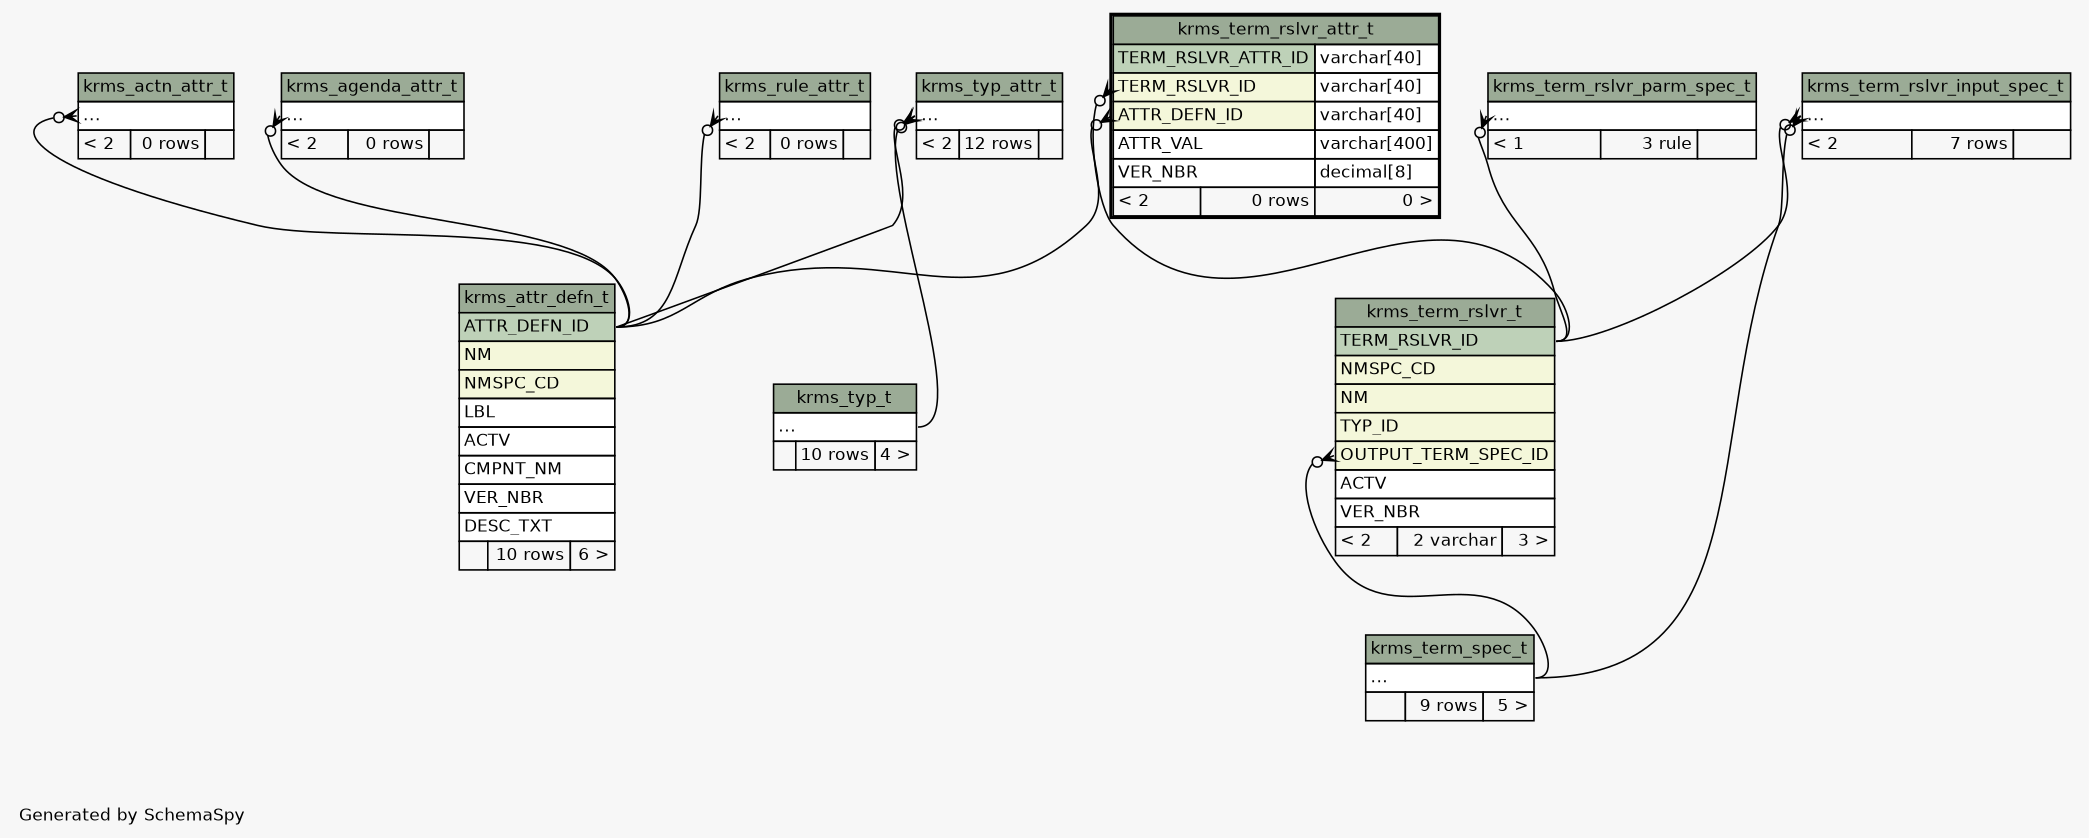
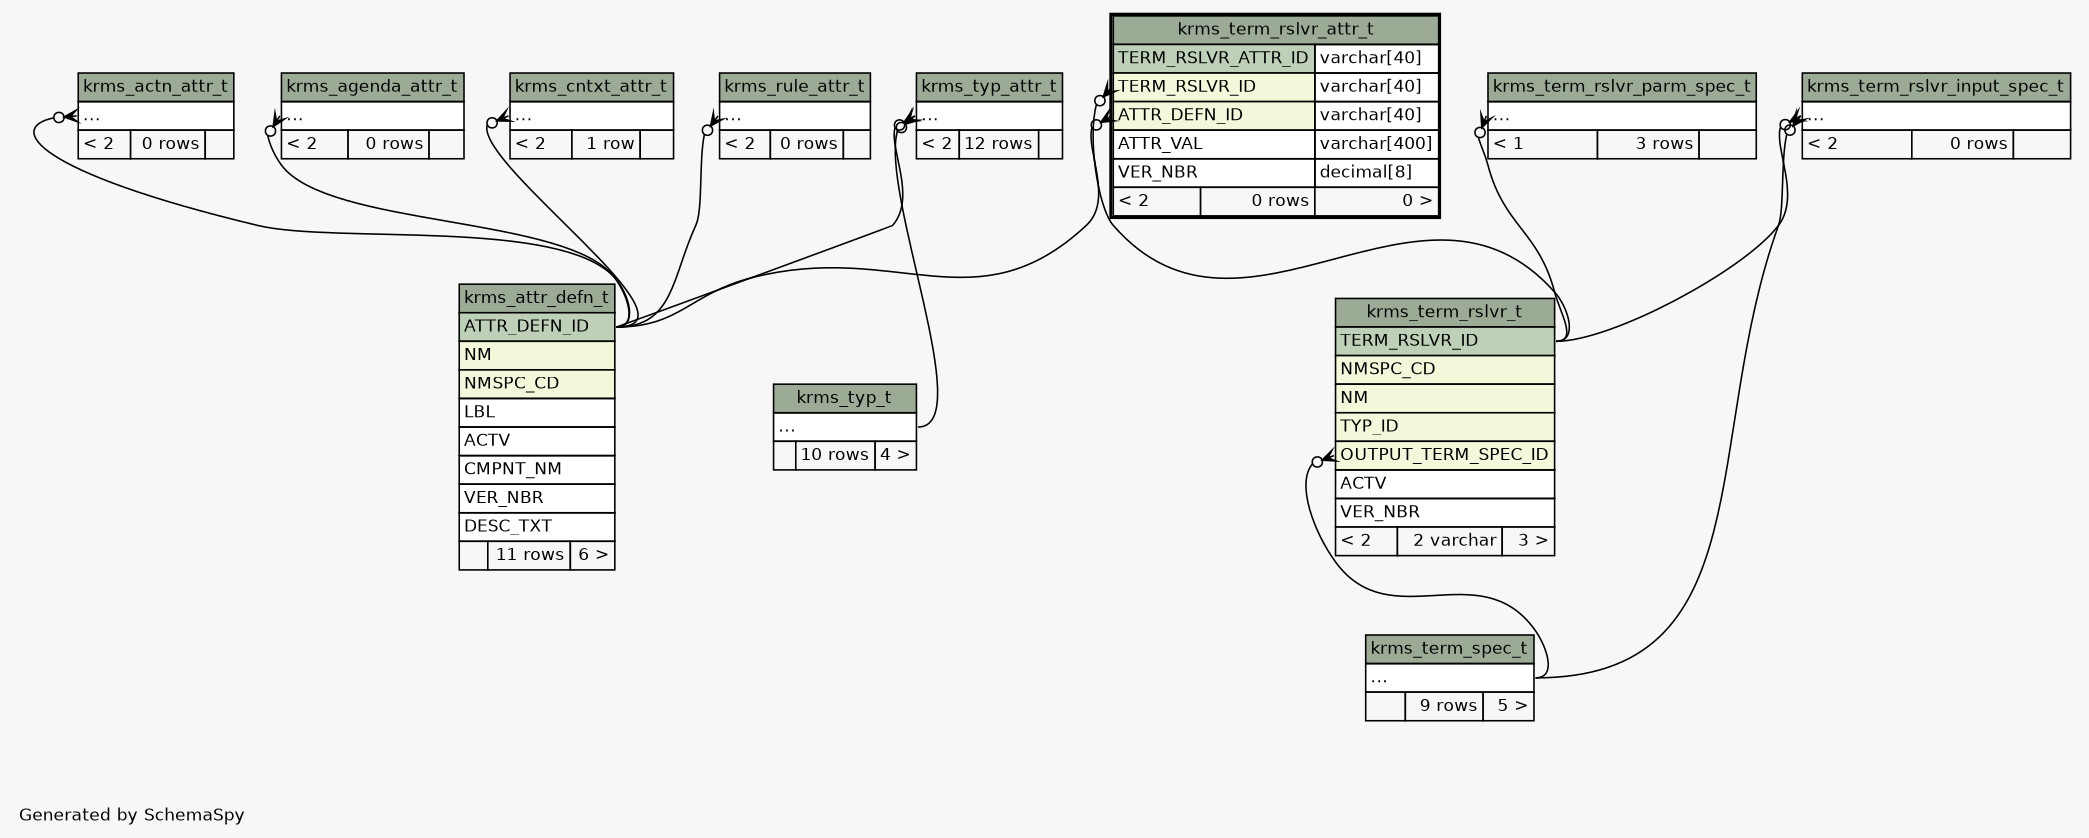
none -> (591, 116)
(1667, 144) -> (1665, 144)
(1979, 144) -> (1979, 144)
(531, 555) -> (531, 555)
